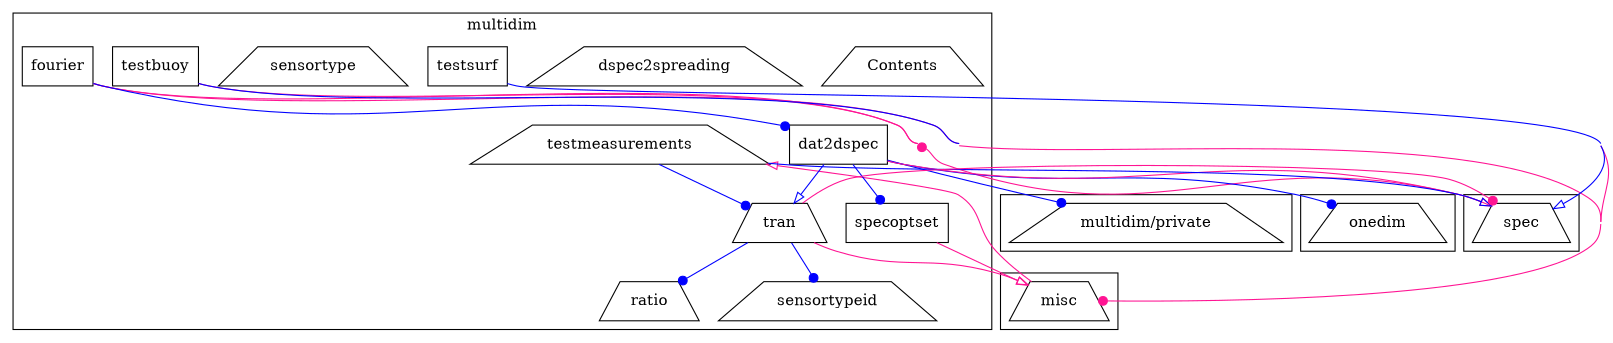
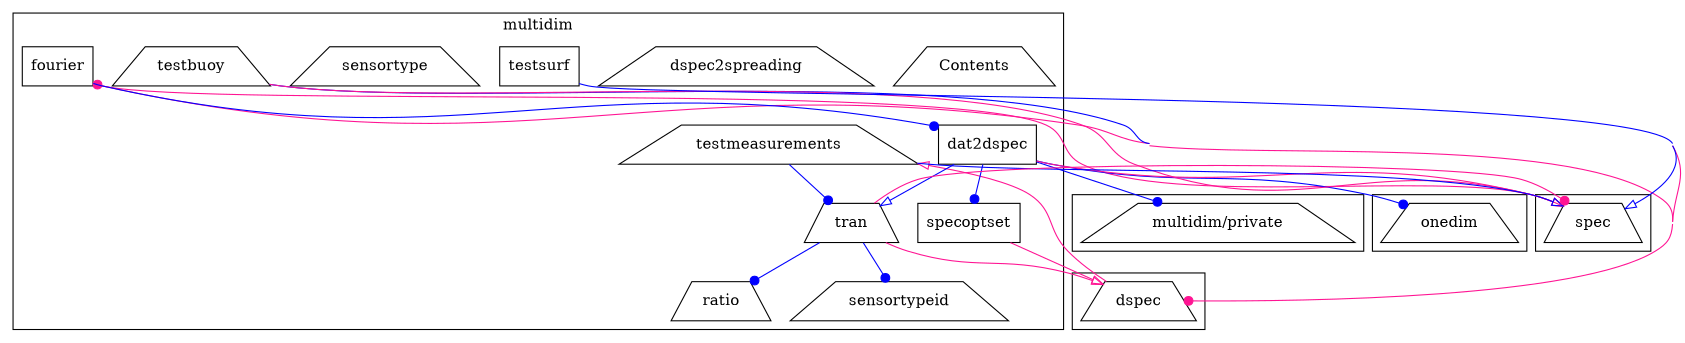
(156, 66) -> (191, 66)
(563, 95) -> (1108, 145)
(1059, 301) -> (1139, 301)
